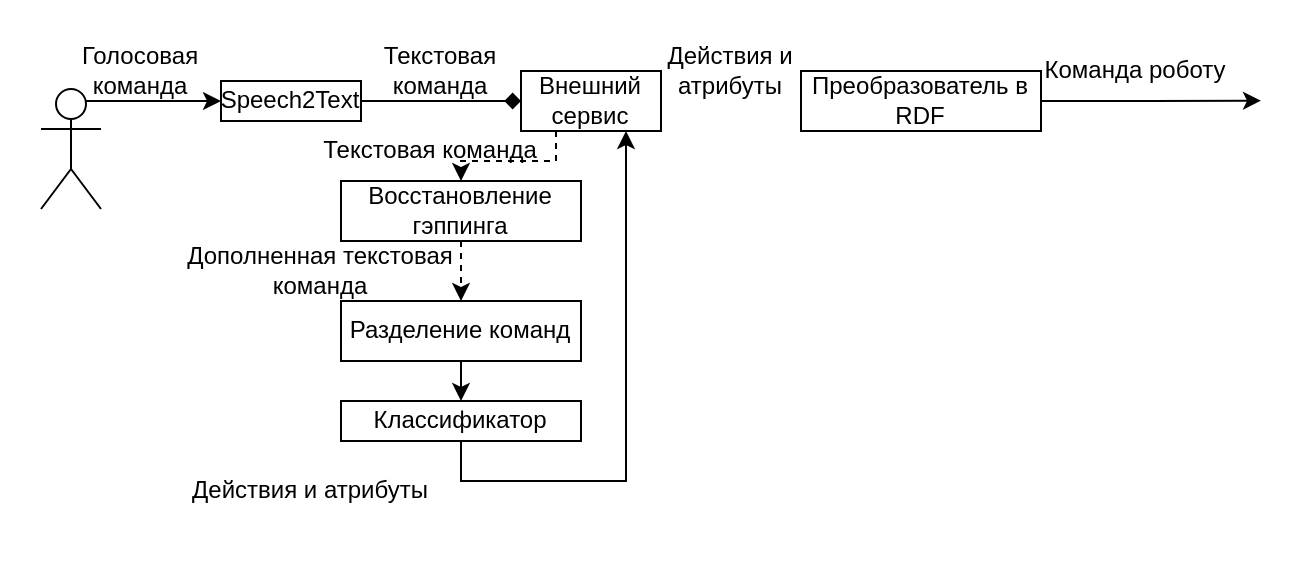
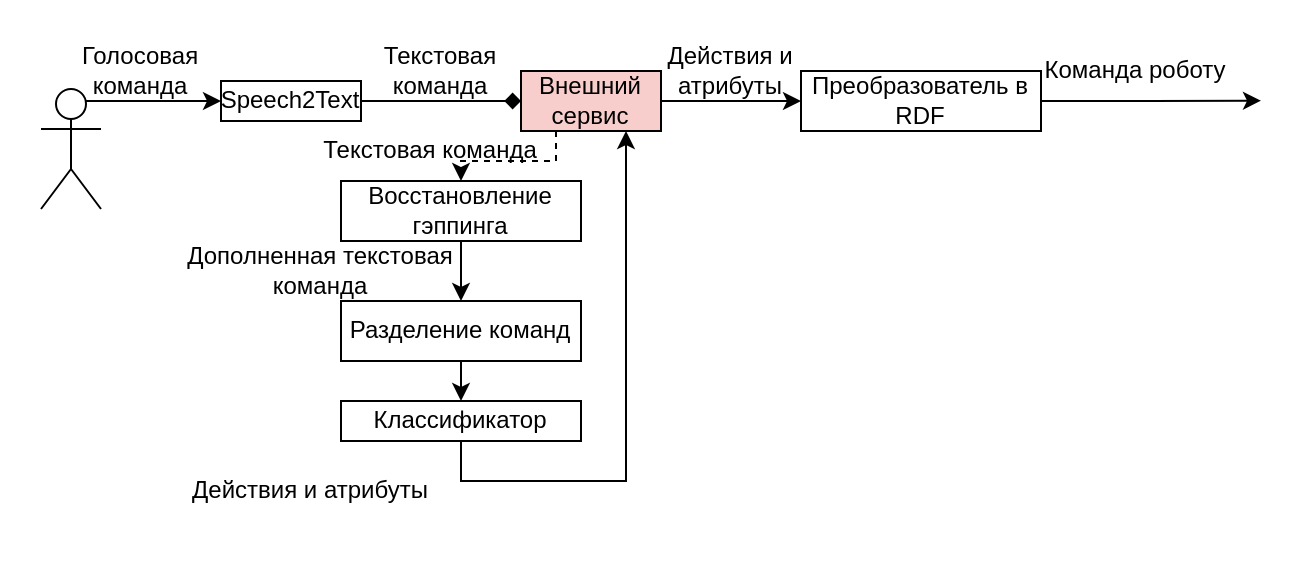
(591, 101) -> (591, 101)
none -> (724, 101)
(461, 266) -> (461, 266)
